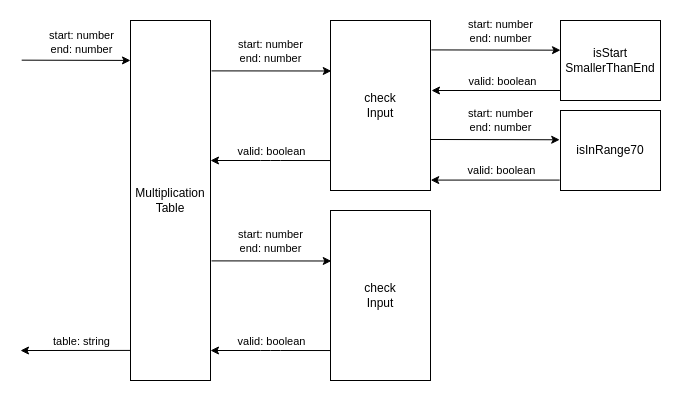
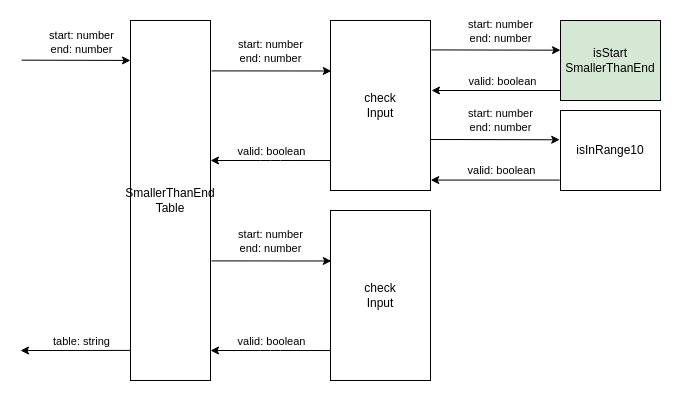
(611, 61) -> (611, 61)
(611, 151) -> (611, 151)
(171, 201) -> (171, 201)
